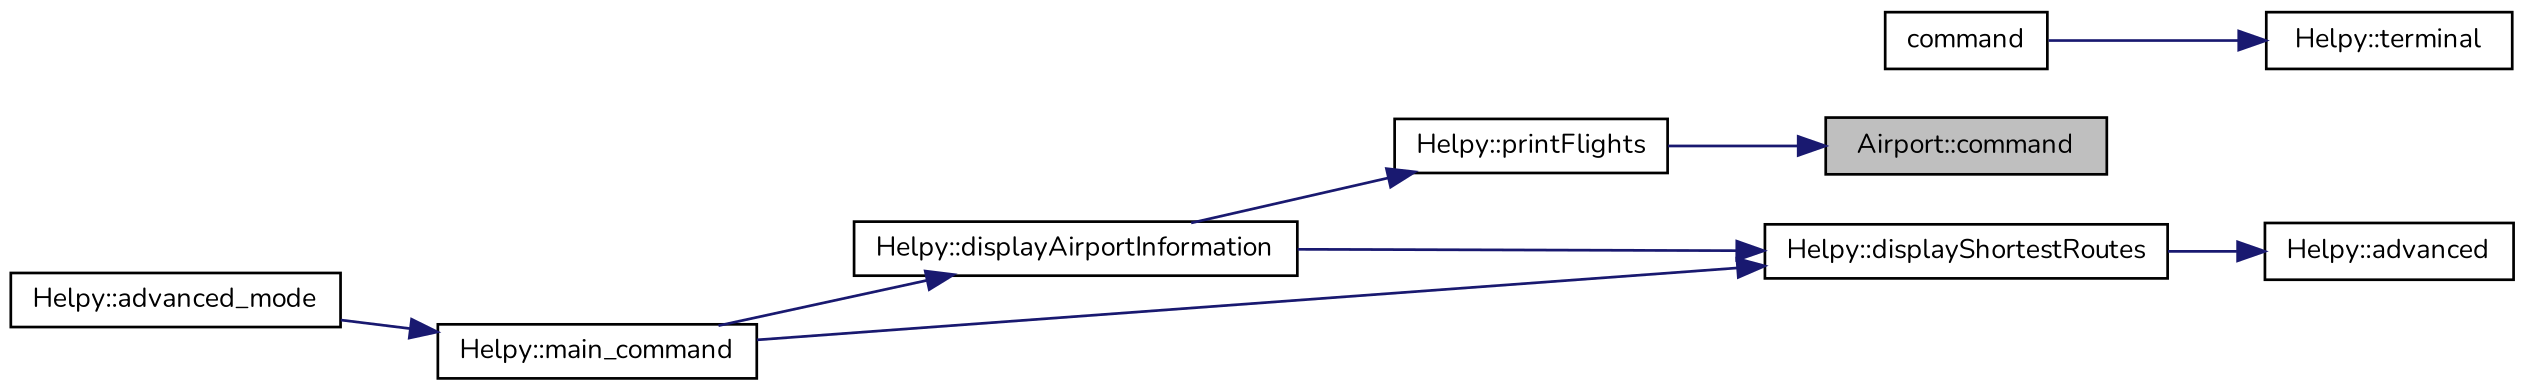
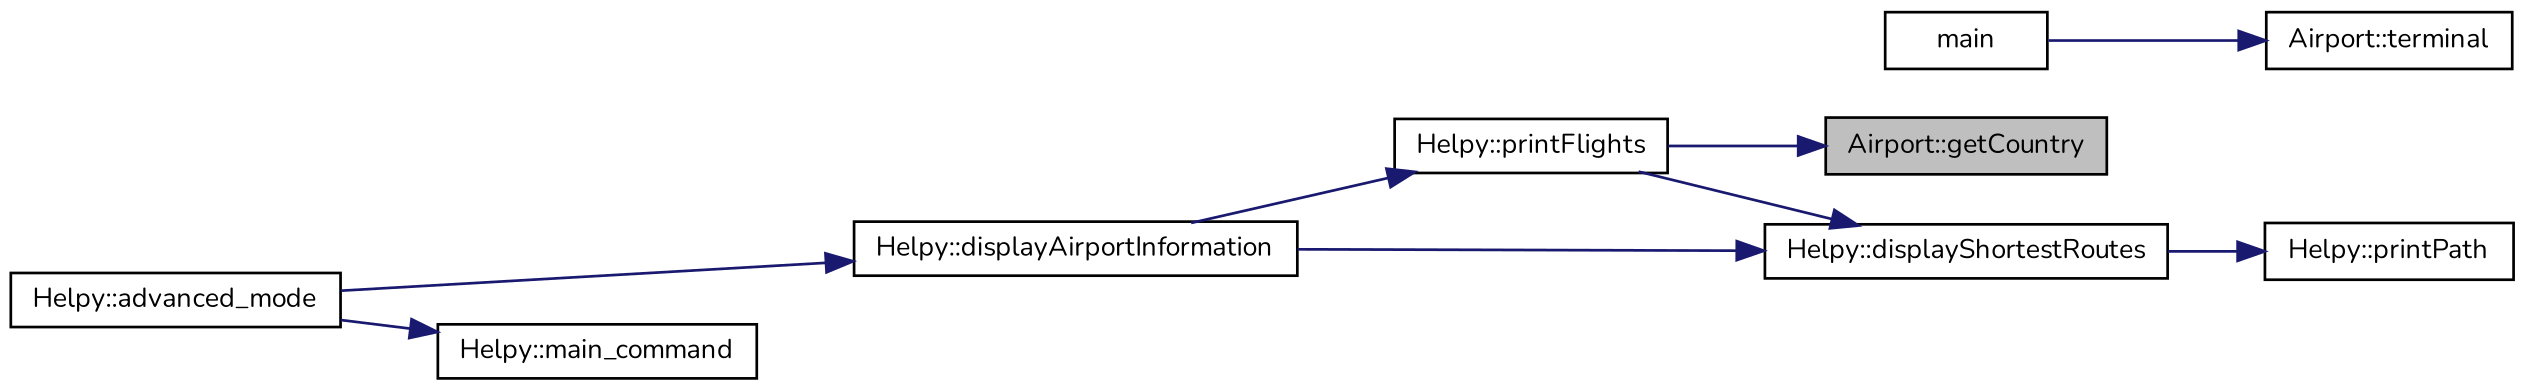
(1966, 41) -> (1966, 41)
(2389, 41) -> (2389, 41)
(1966, 146) -> (1966, 146)
(2389, 251) -> (2389, 251)
(823, 303) -> (583, 277)
(1247, 304) -> (1735, 195)
